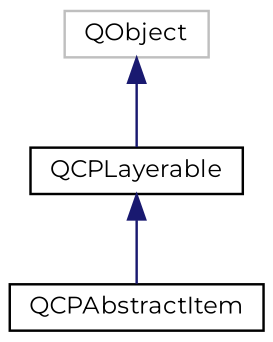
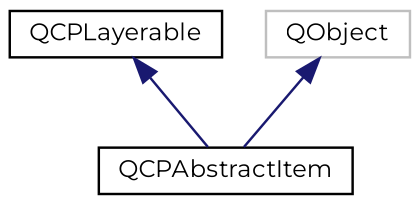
(137, 115) -> (274, 112)
